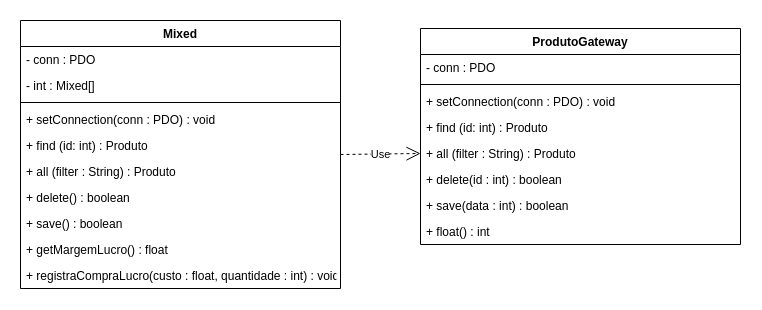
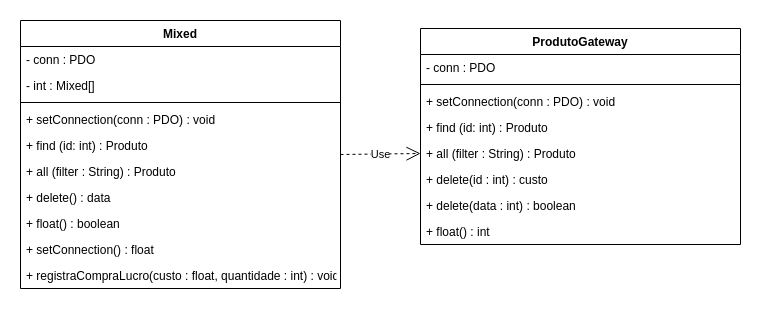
(503, 180) -> (498, 180)
(84, 198) -> (75, 198)
(506, 206) -> (511, 206)
(79, 224) -> (80, 224)
(106, 250) -> (101, 250)
